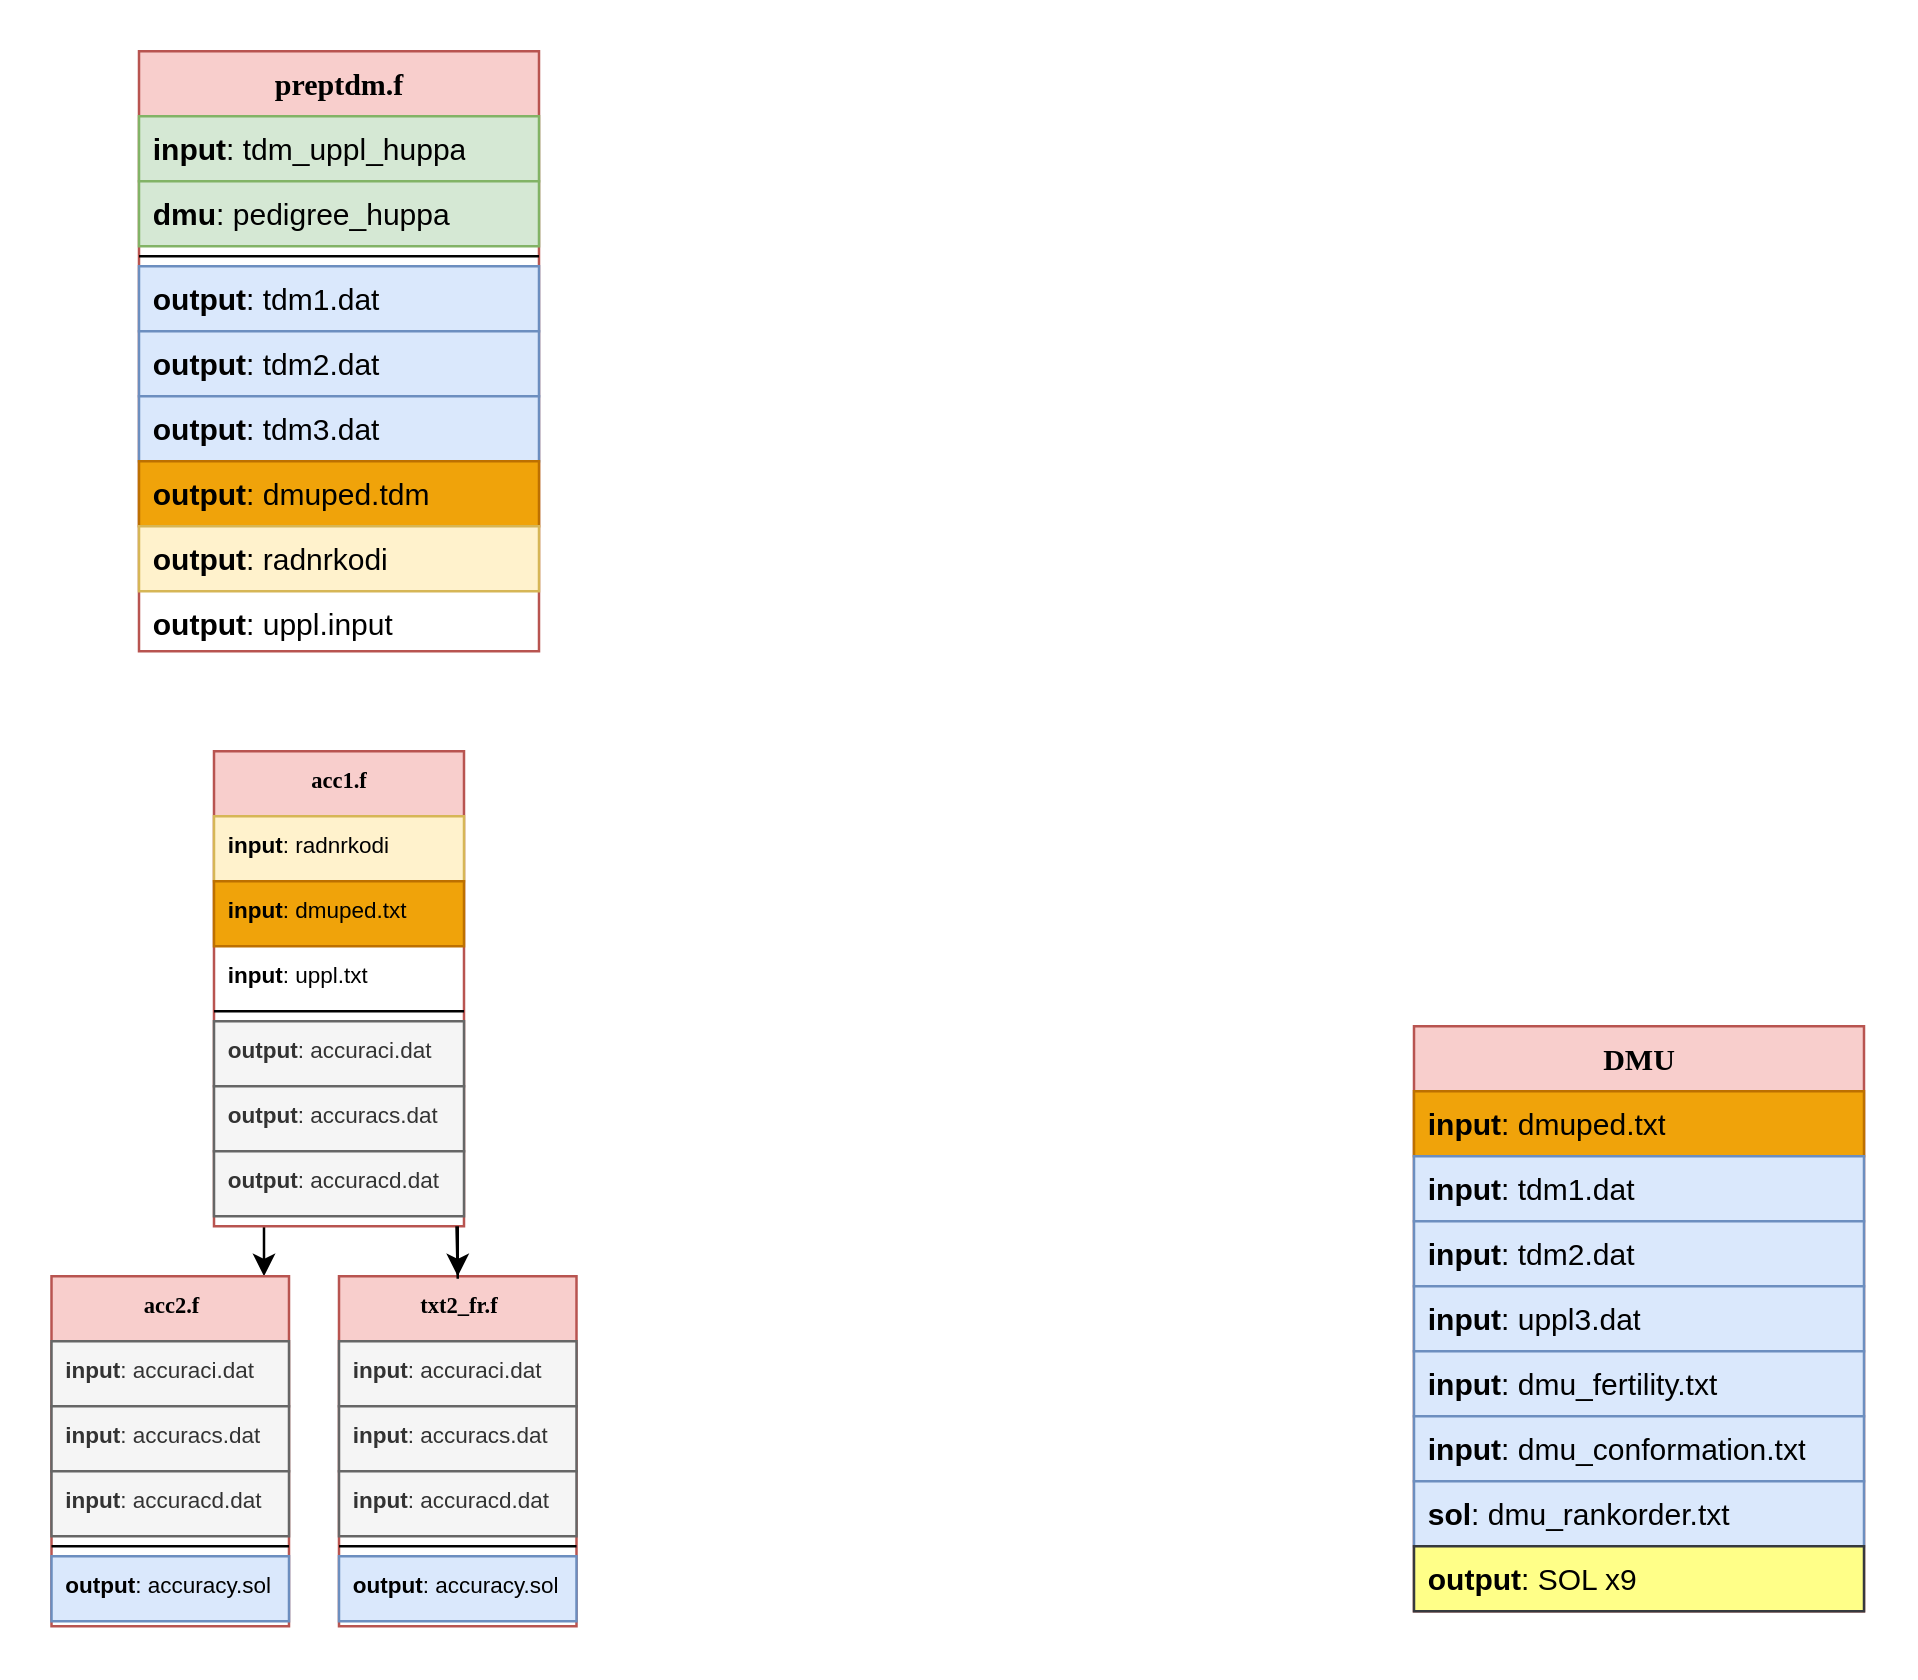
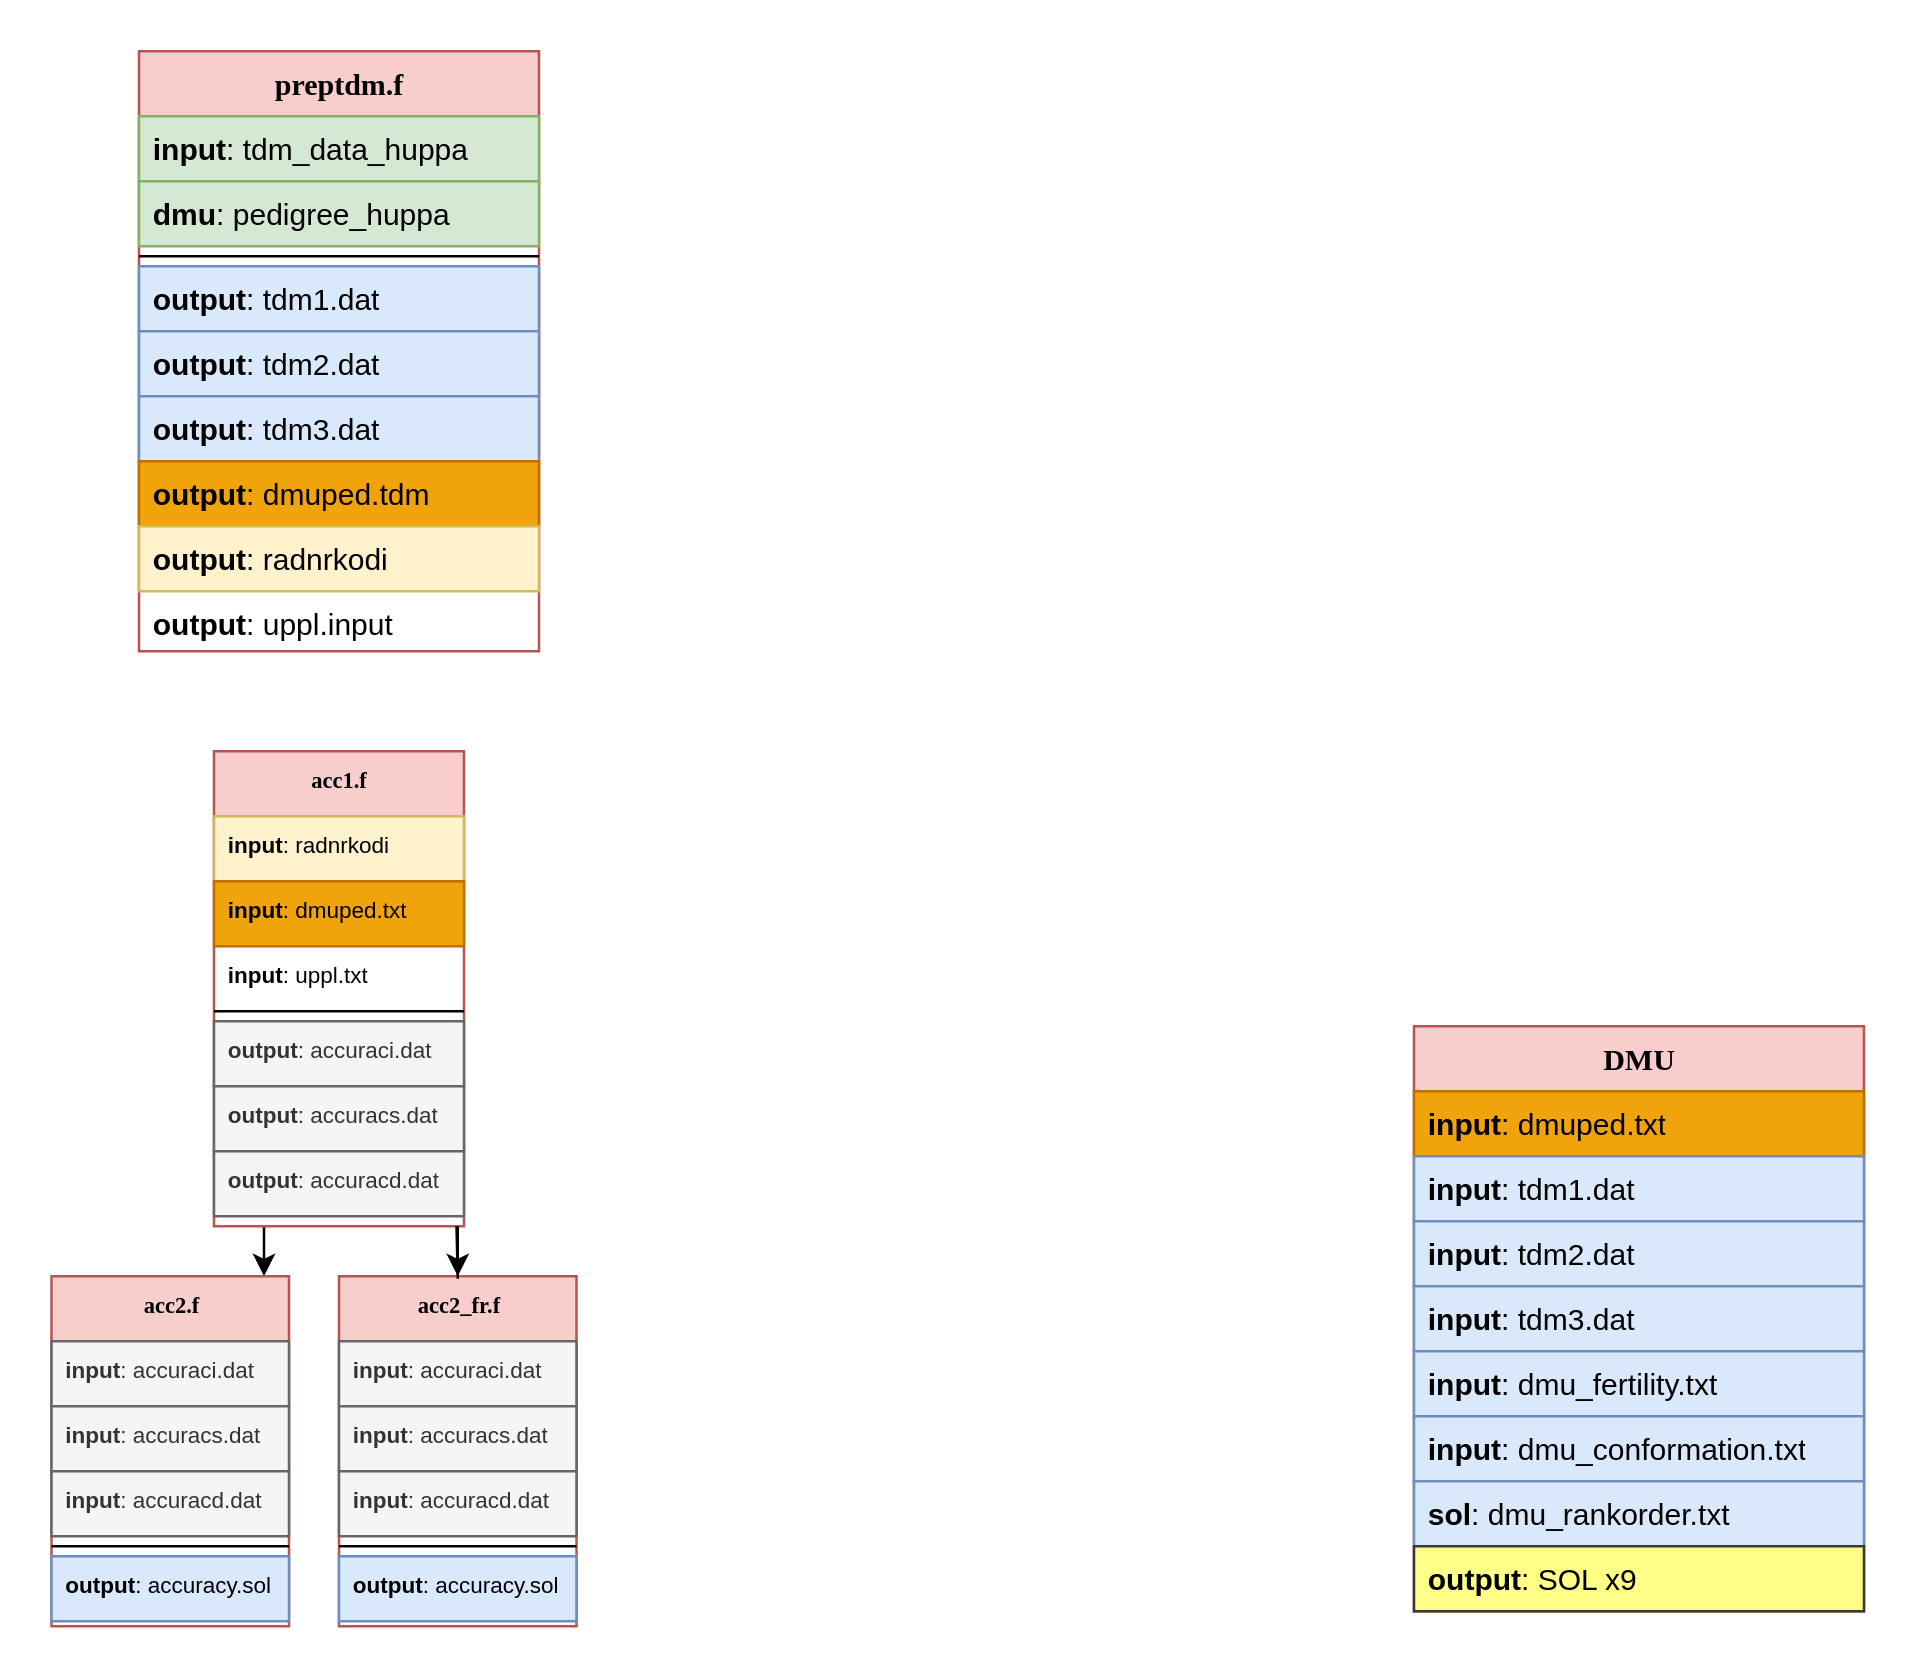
(315, 152) -> (318, 152)
(460, 1307) -> (460, 1307)
(1544, 1322) -> (1539, 1322)
